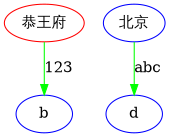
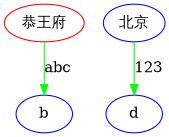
(59, 69) -> (57, 69)
(147, 69) -> (149, 69)
